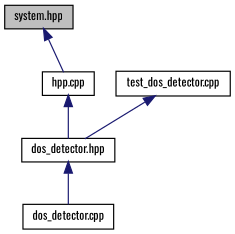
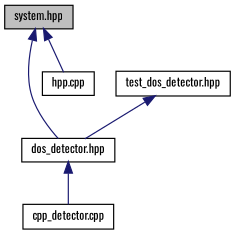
(173, 84) -> (173, 84)
(68, 123) -> (31, 93)
(68, 217) -> (68, 217)
